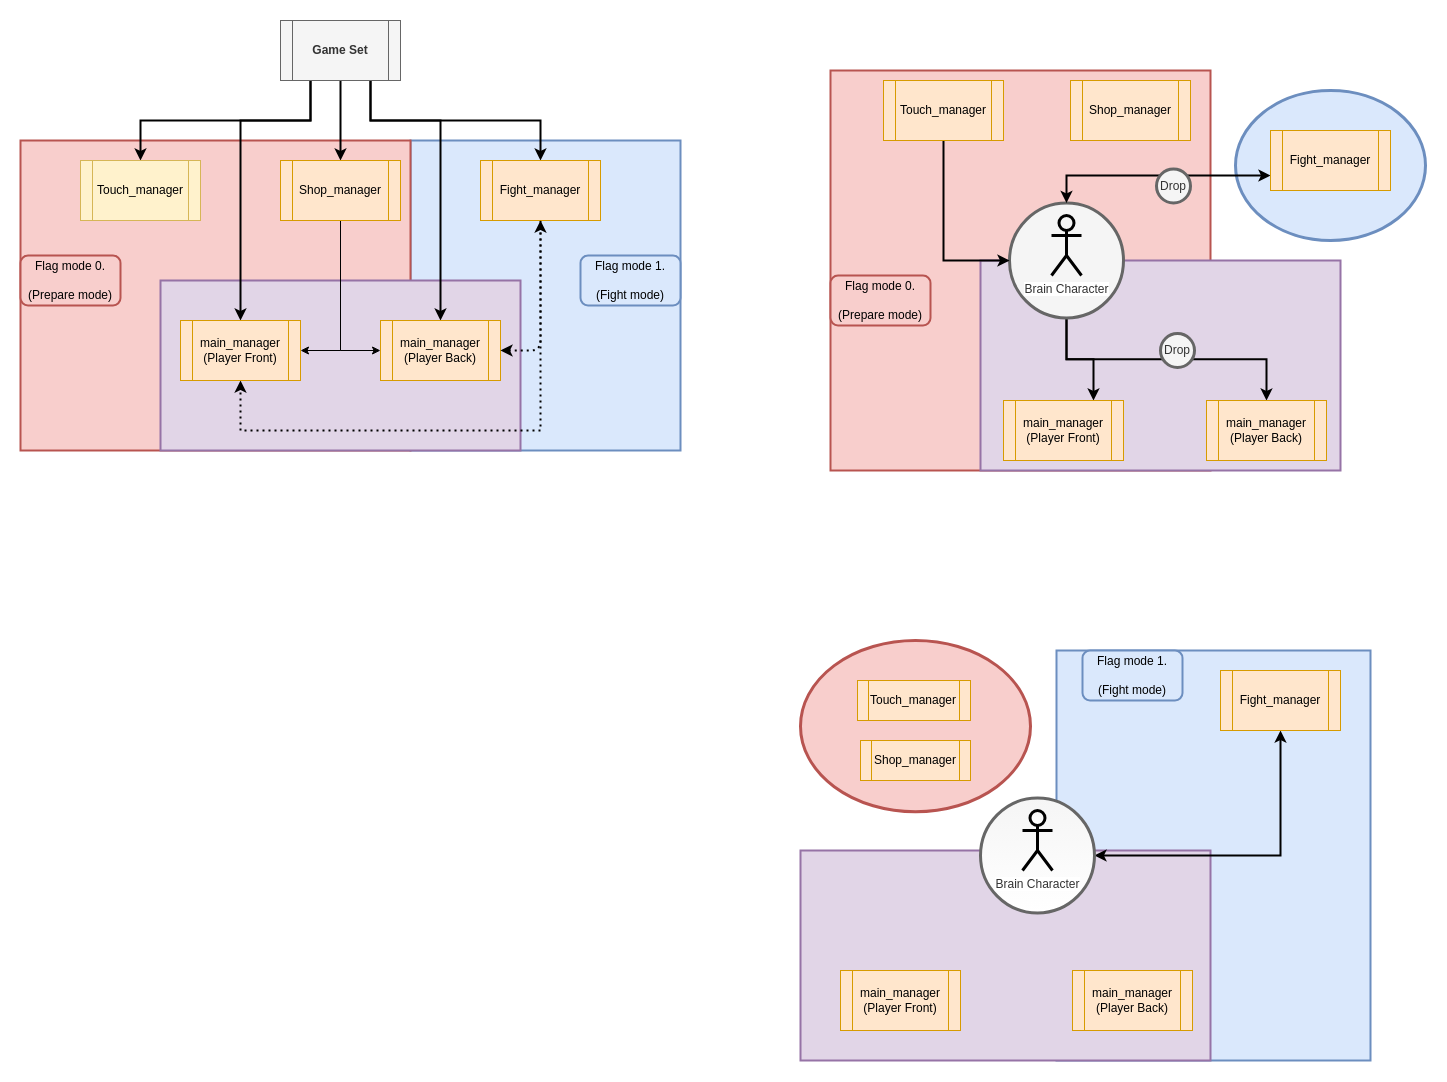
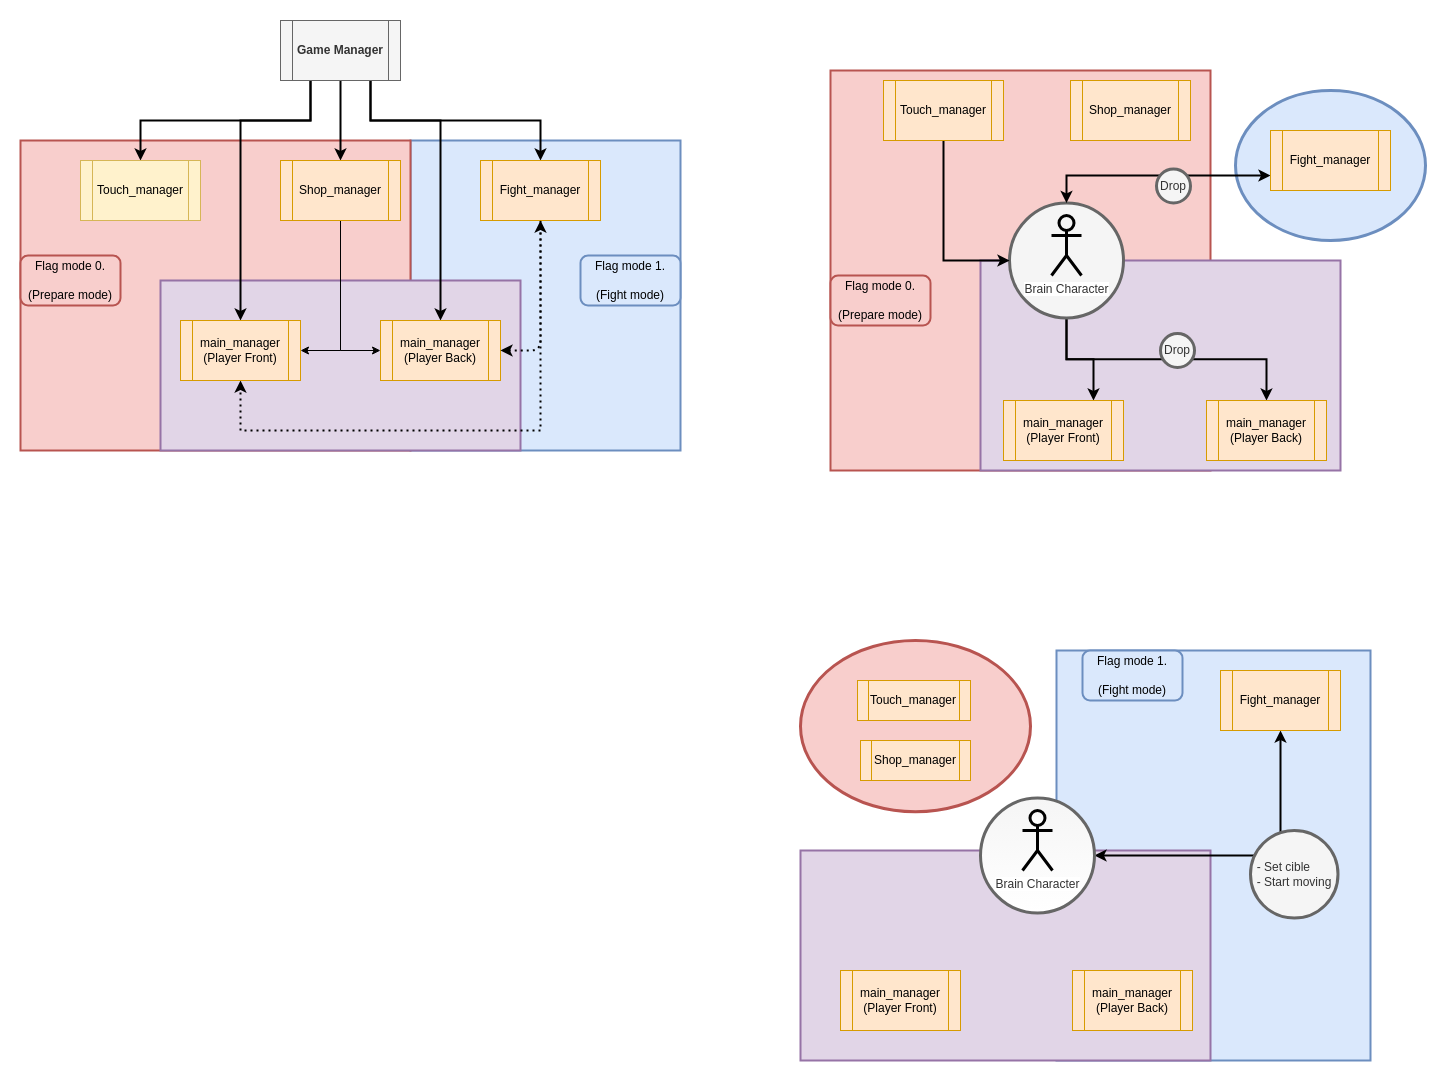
(341, 51) -> (341, 51)
none -> (1294, 874)
